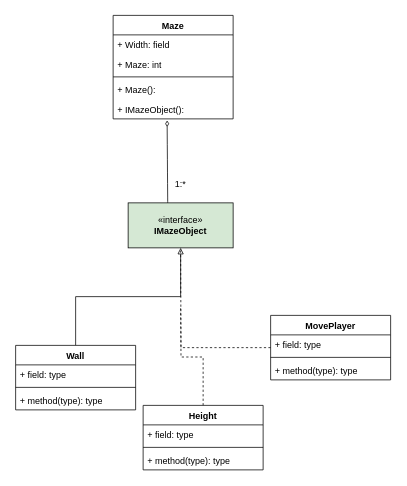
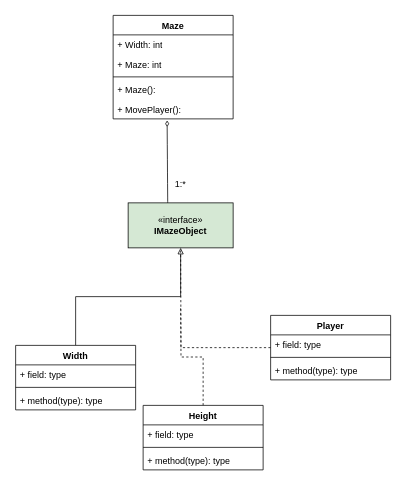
(146, 46) -> (142, 46)
(155, 110) -> (152, 110)
(330, 326) -> (330, 326)
(75, 356) -> (75, 356)
